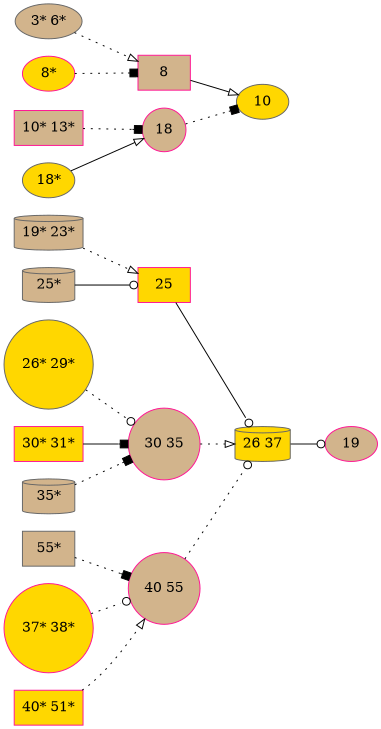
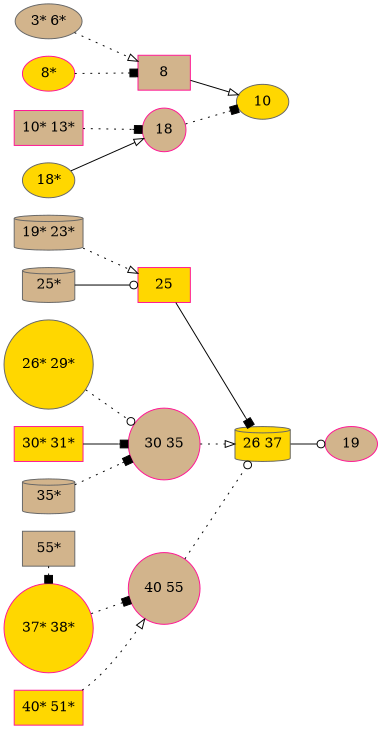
(211, 360) -> (211, 360)
(98, 566) -> (49, 570)
(106, 608) -> (106, 608)
